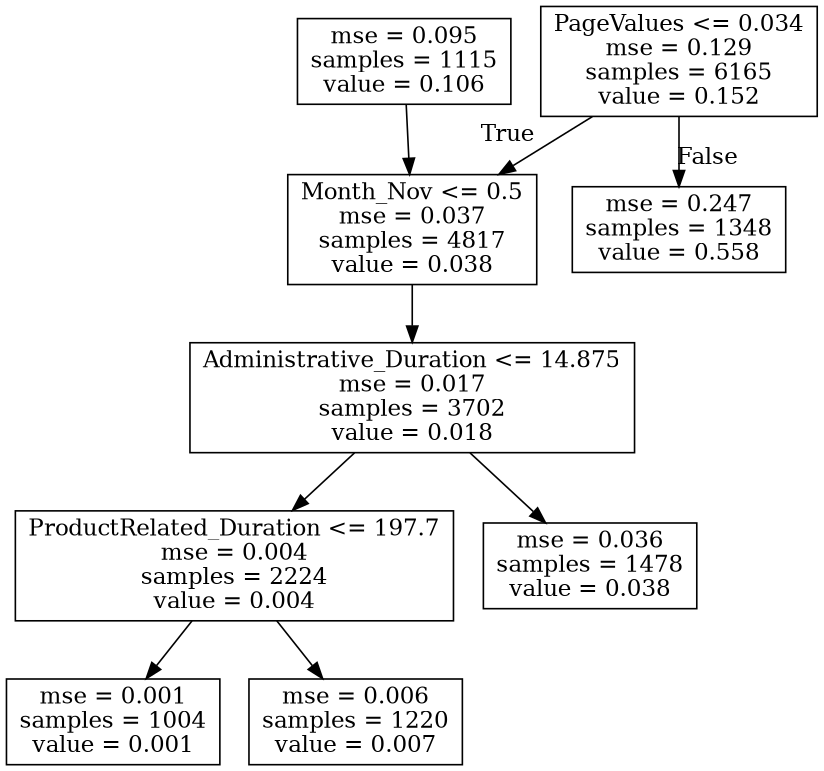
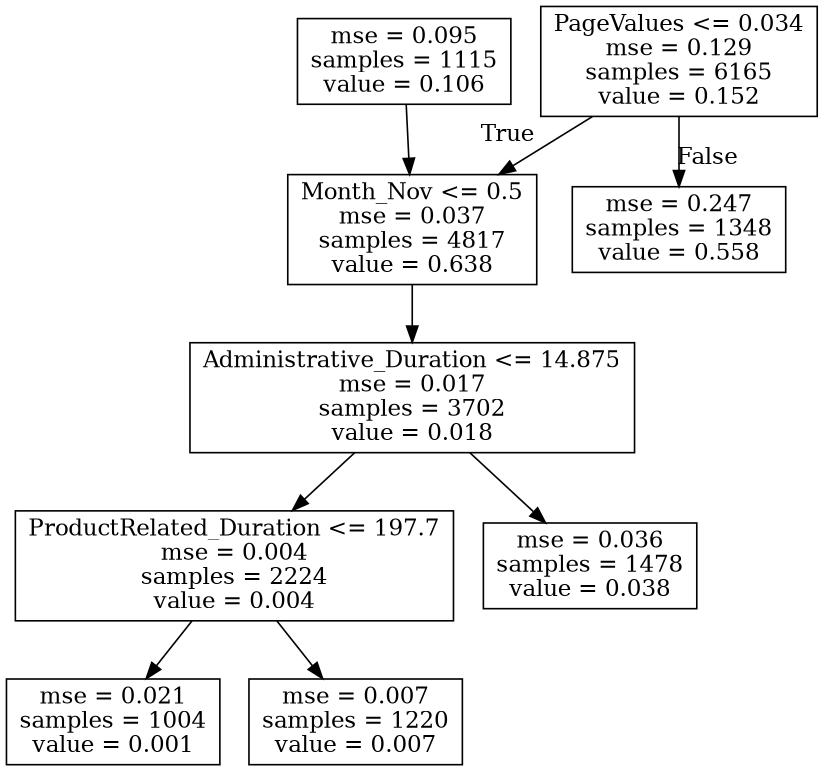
(412, 230) -> (412, 230)
(113, 722) -> (113, 722)
(356, 722) -> (356, 722)
